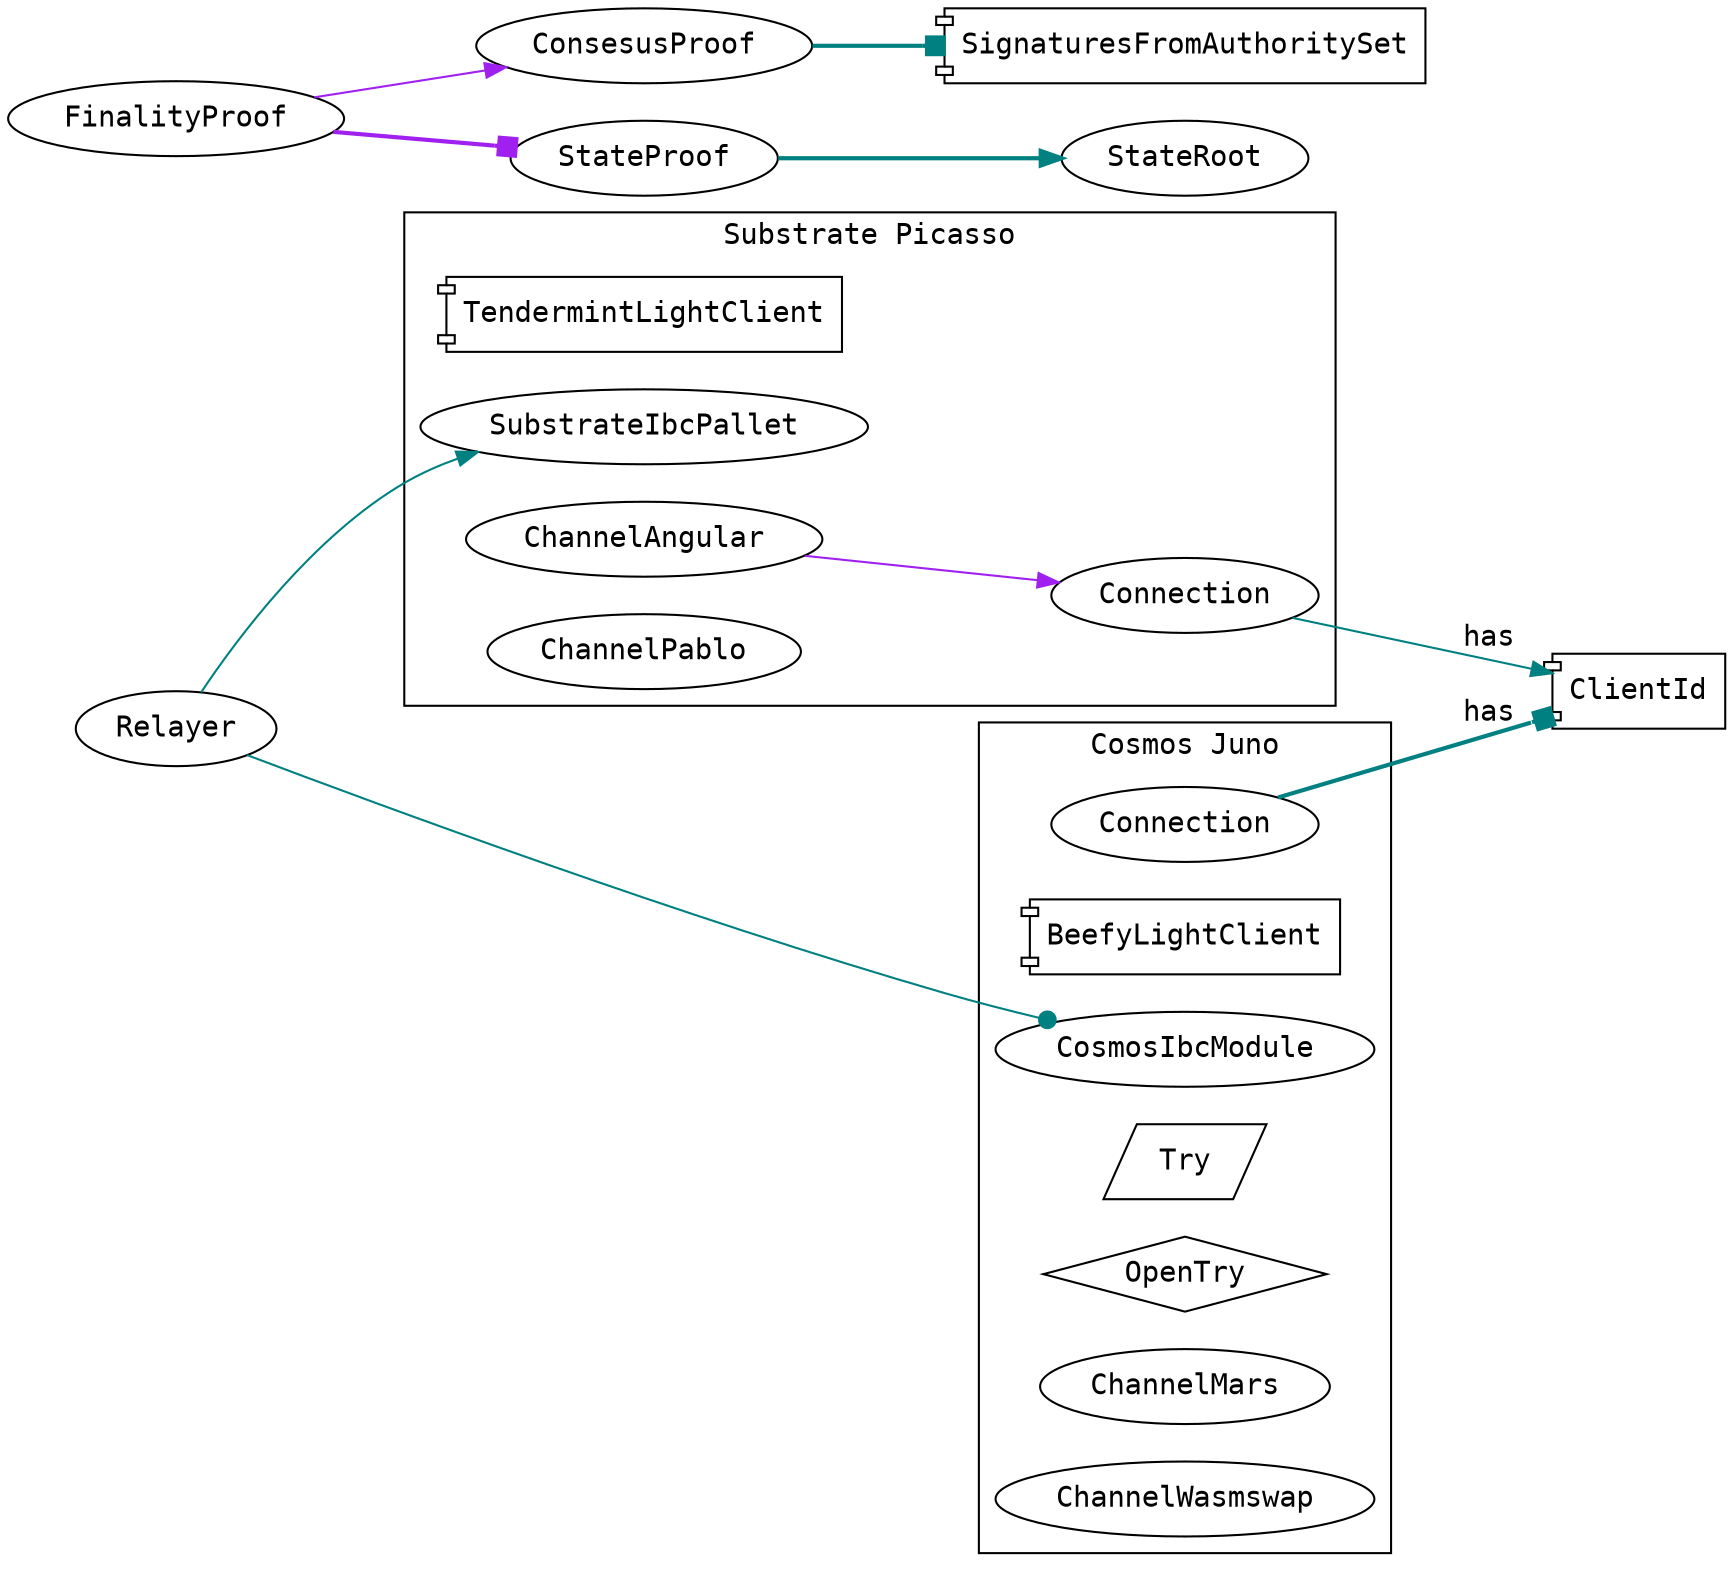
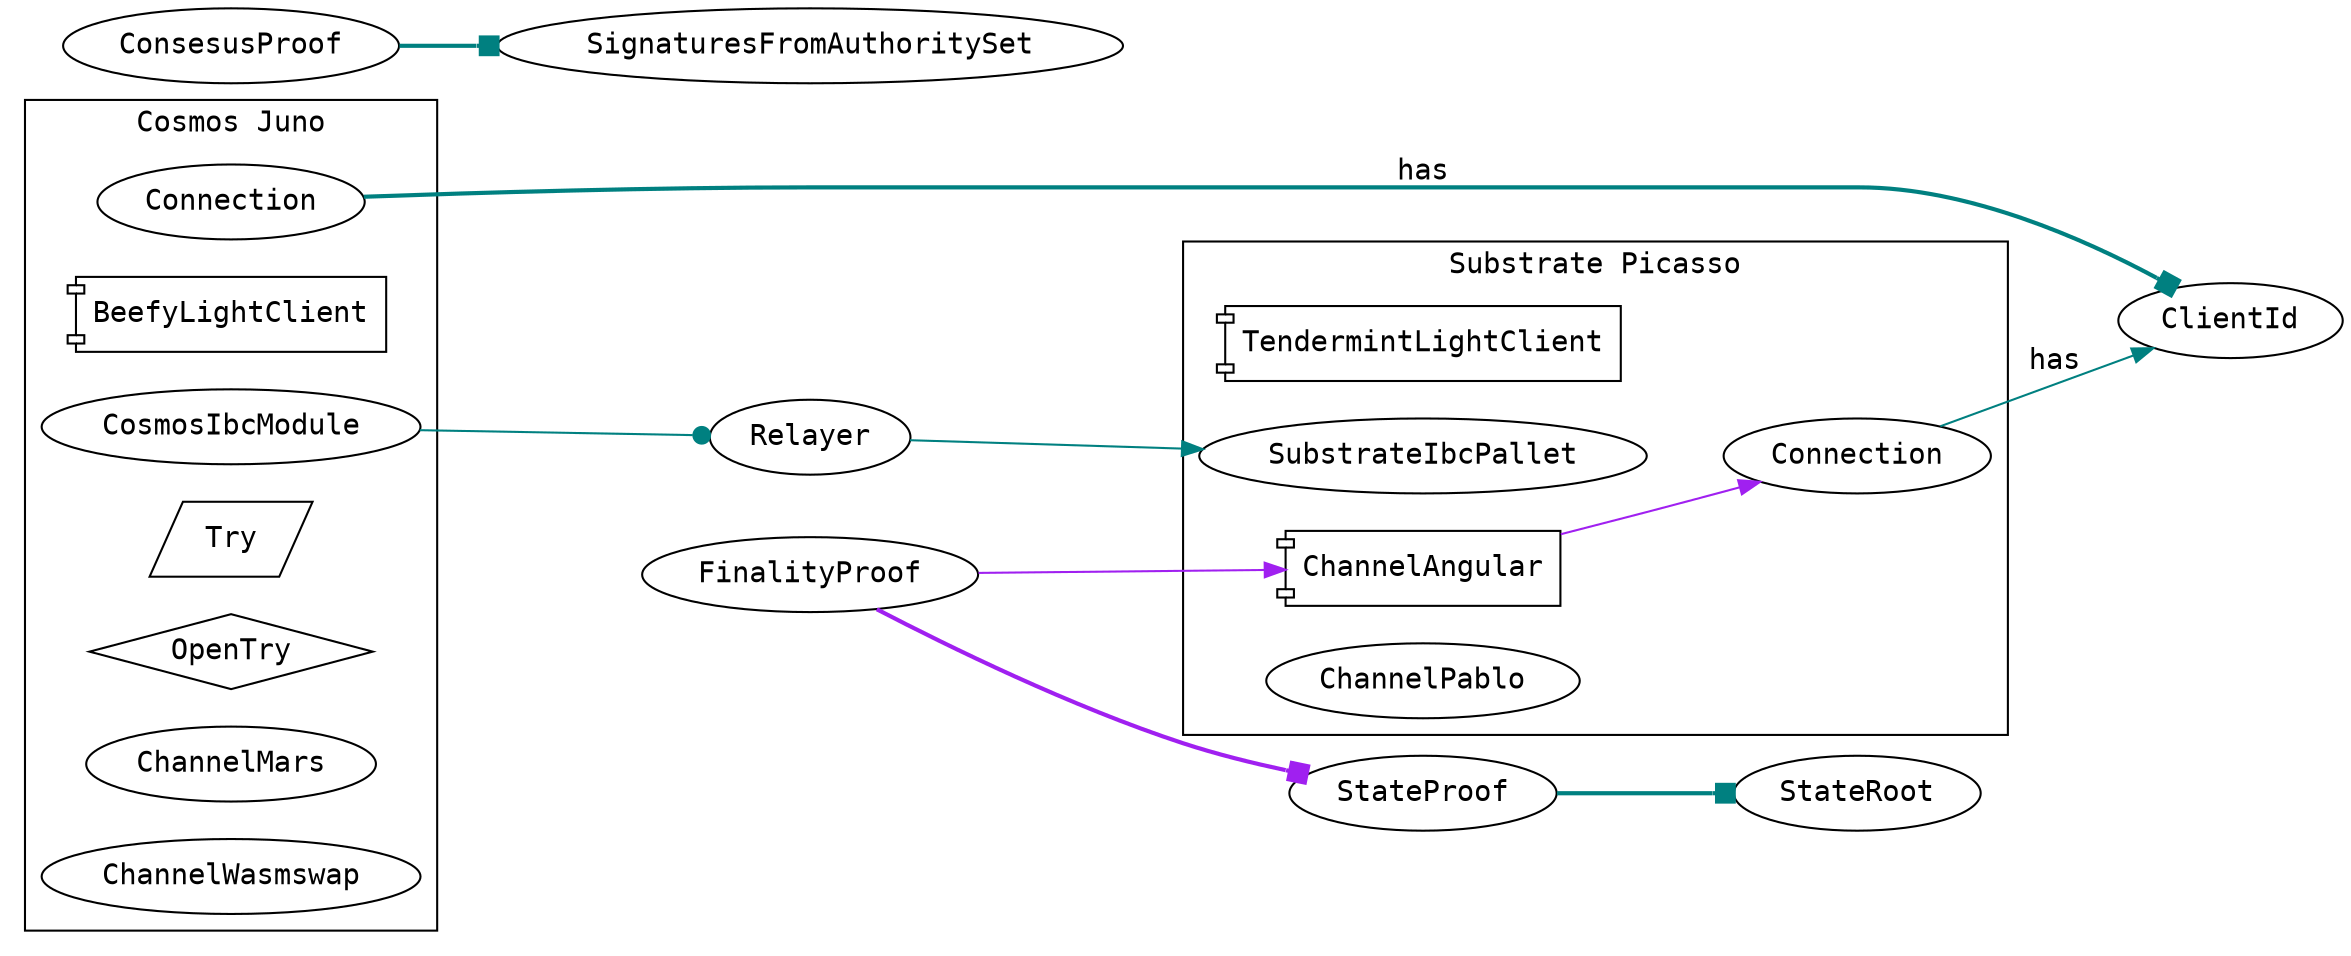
(1185, 46) -> (810, 46)
(400, 84) -> (1121, 571)
(909, 158) -> (1635, 793)
(644, 539) -> (1423, 568)
(1639, 691) -> (2231, 321)
(640, 896) -> (556, 433)
